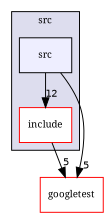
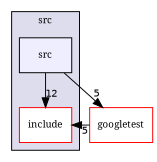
(57, 156) -> (86, 125)
